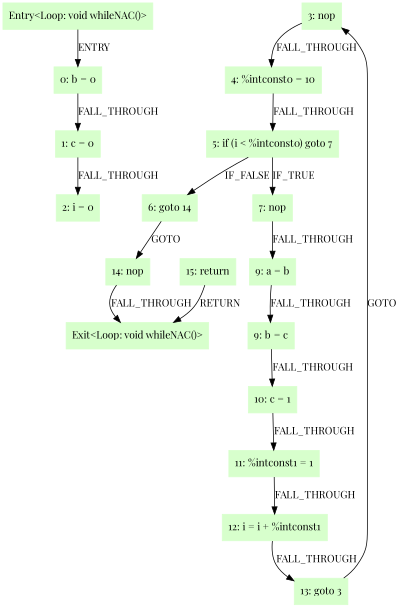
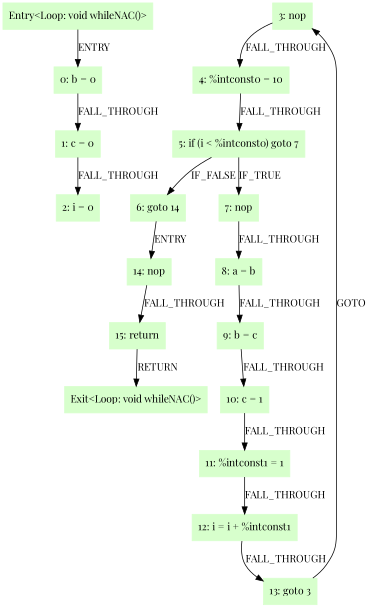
(166, 240) -> (170, 240)
(273, 272) -> (239, 272)
(110, 301) -> (144, 300)
